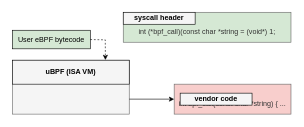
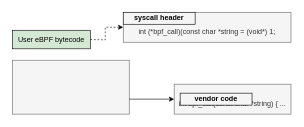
none -> (117, 27)
(207, 27) -> (207, 27)
(105, 54) -> none
(71, 72) -> none
(233, 99) -> (233, 99)
